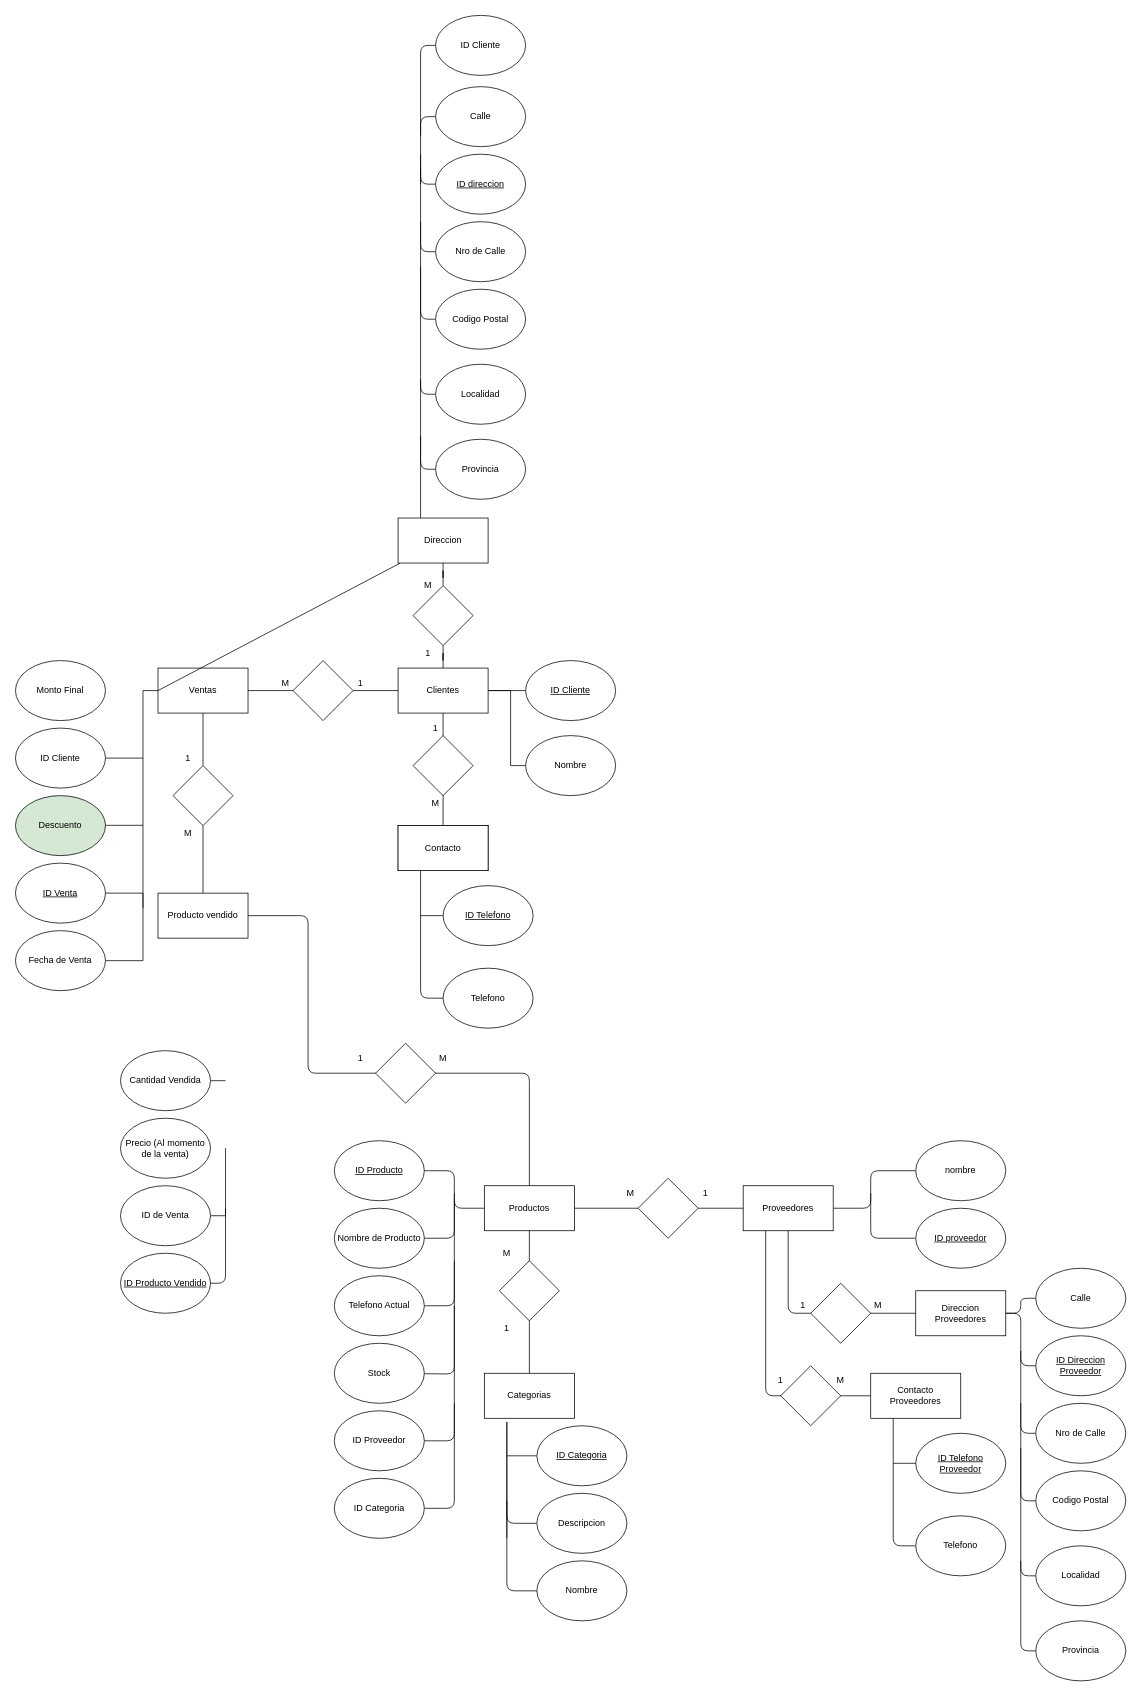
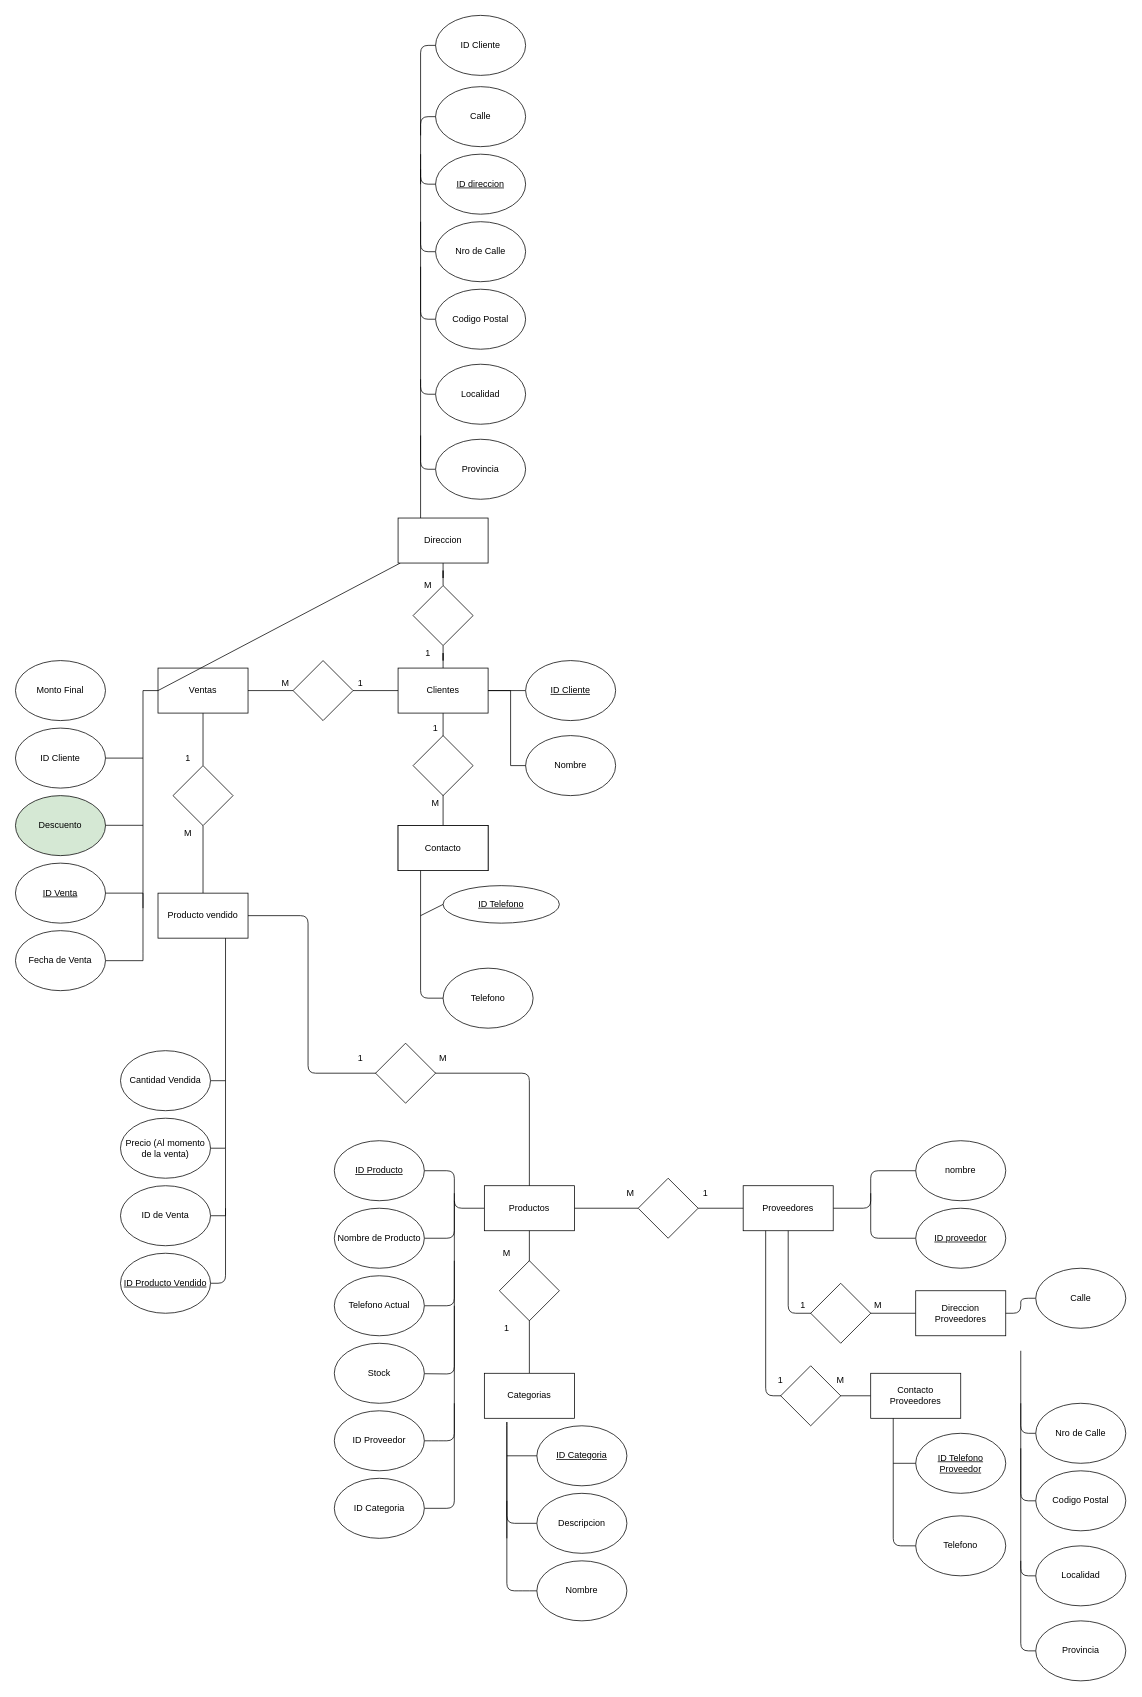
(488, 915) -> (501, 904)
none -> (225, 1050)
(1020, 1331) -> none
(1080, 1365) -> none
